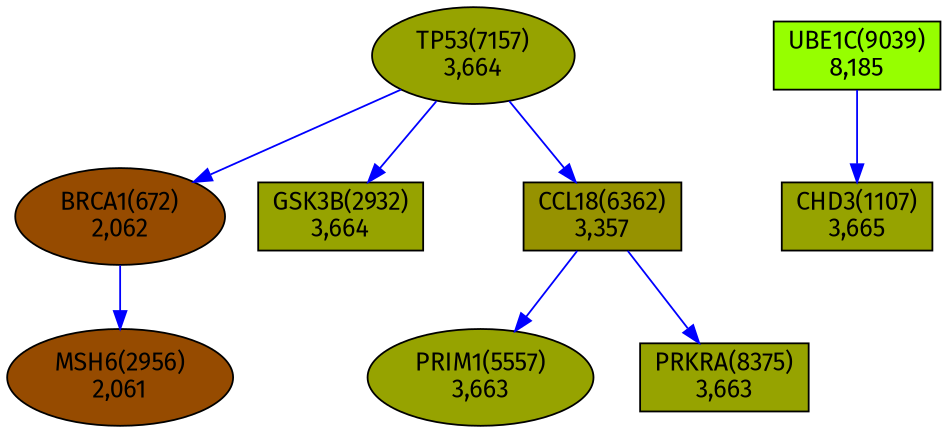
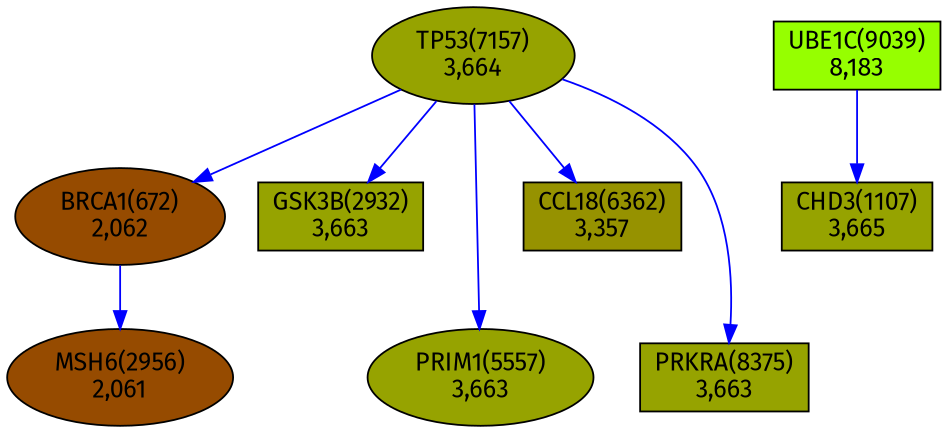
(857, 56) -> (857, 56)
(341, 216) -> (341, 216)
(552, 284) -> (477, 208)
(658, 290) -> (697, 168)
